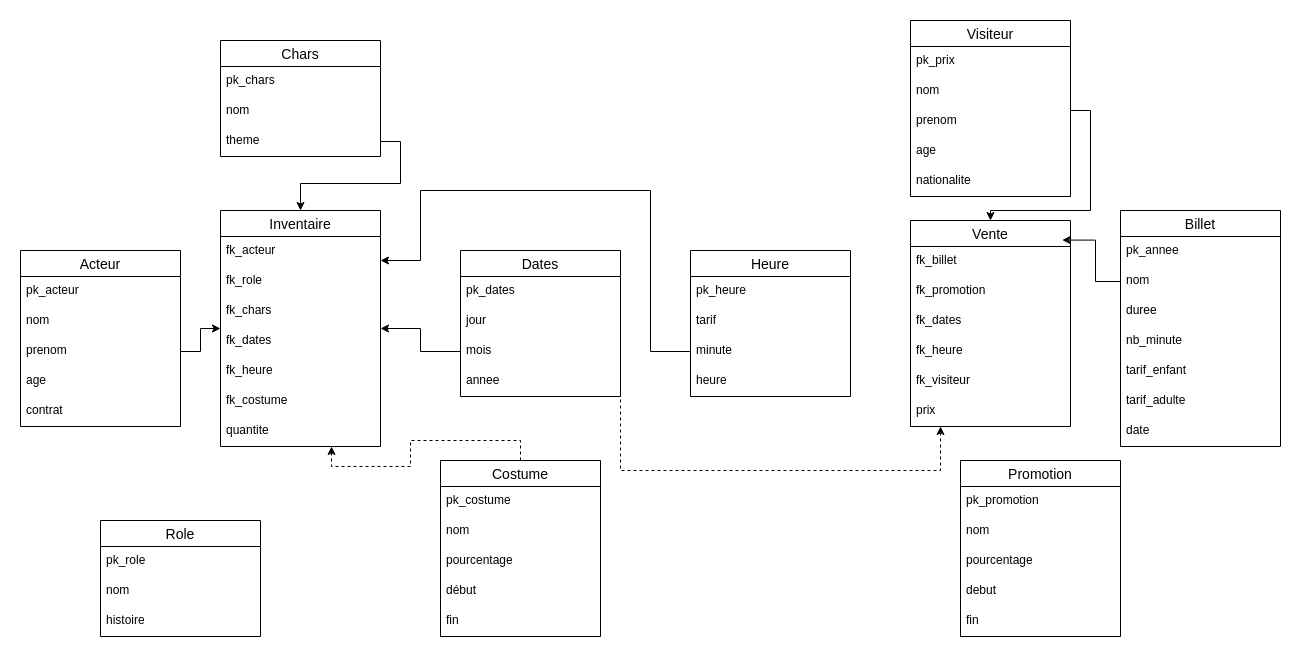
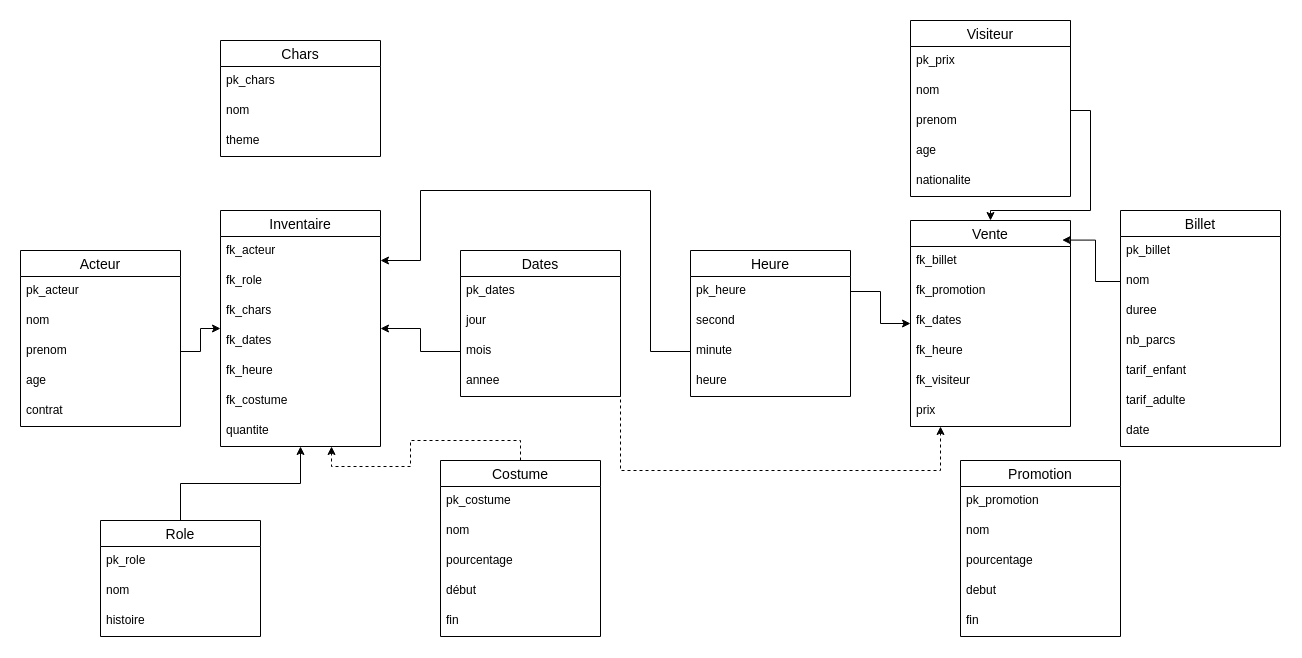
(372, 184) -> none
(1153, 250) -> (1152, 250)
none -> (881, 305)
(711, 320) -> (716, 320)
(1155, 340) -> (1153, 340)
none -> (237, 484)
